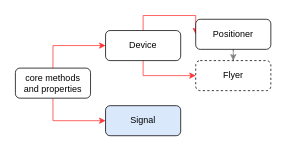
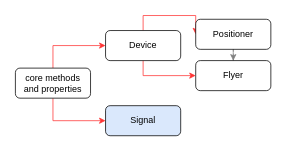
(233, 75) -> (233, 75)
